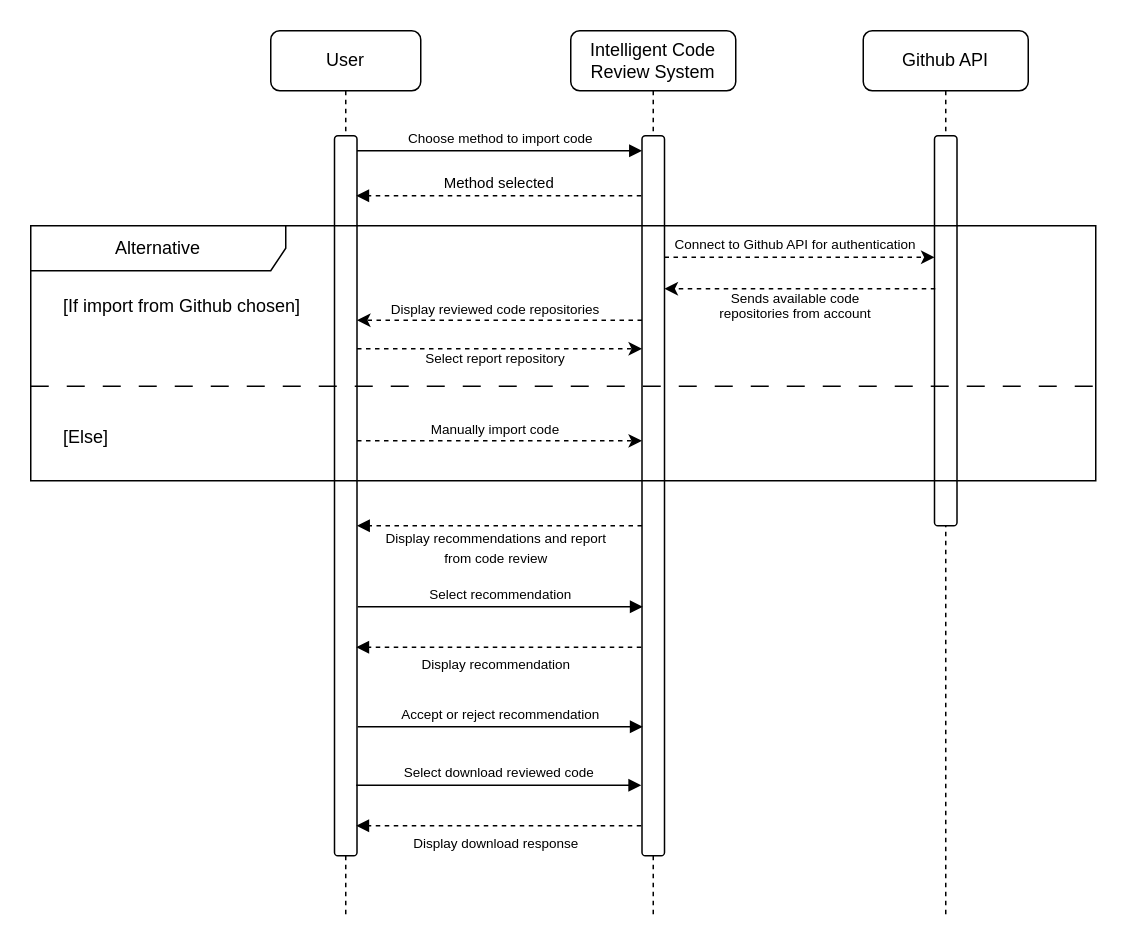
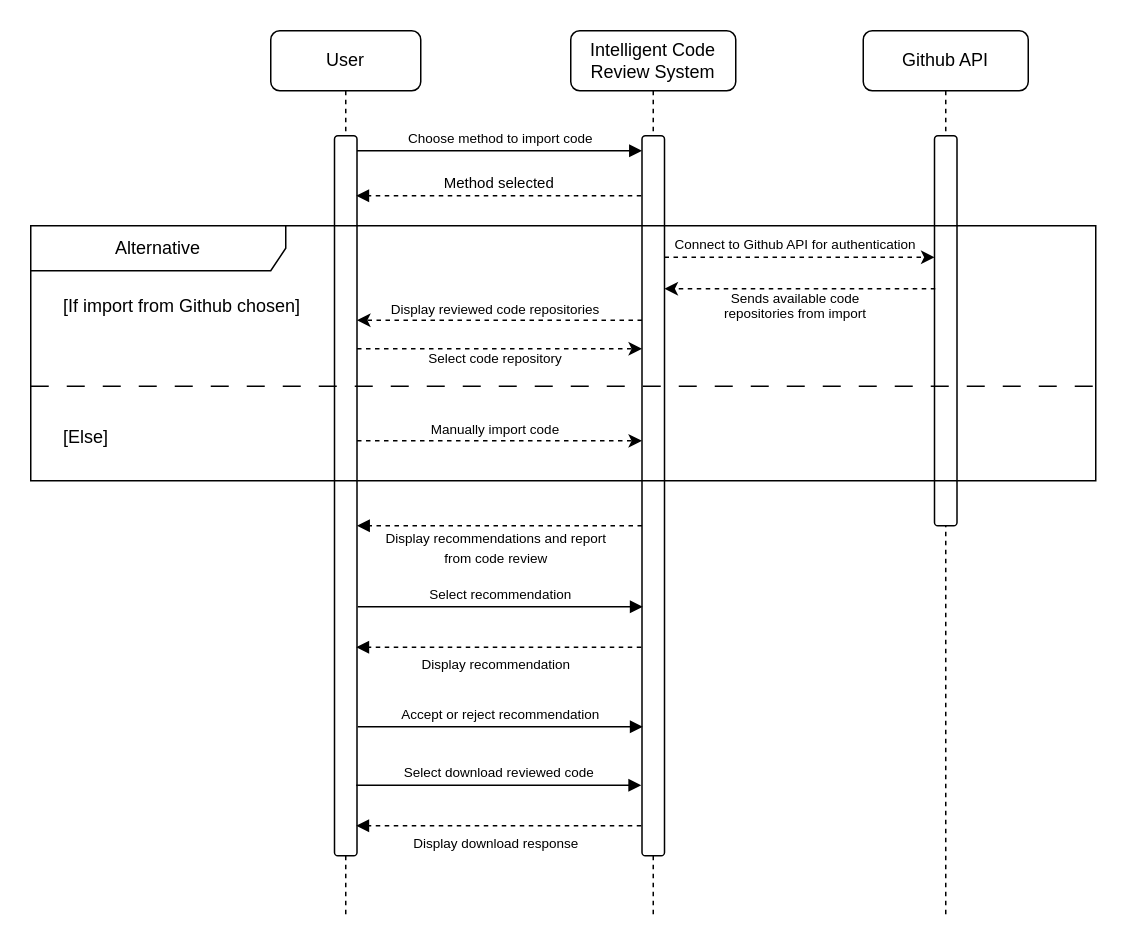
(796, 305) -> (796, 305)
(496, 358) -> (496, 358)
